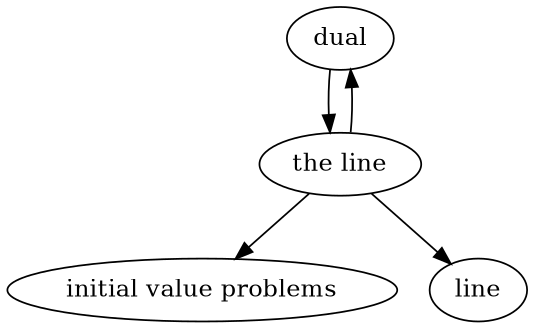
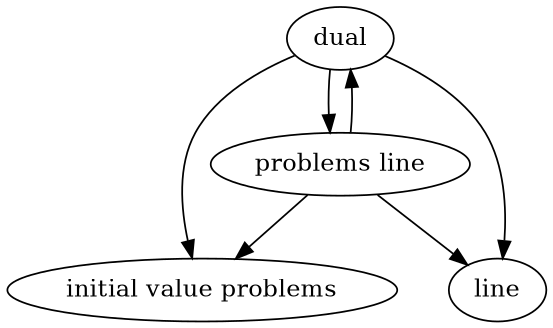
none -> (200, 125)
none -> (481, 126)
(340, 164) -> (340, 164)
